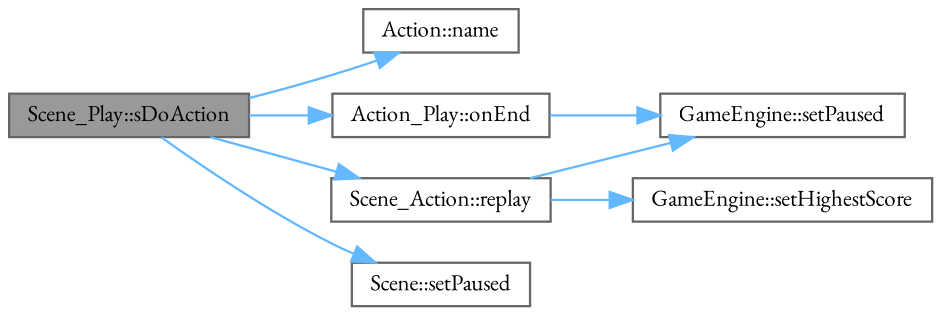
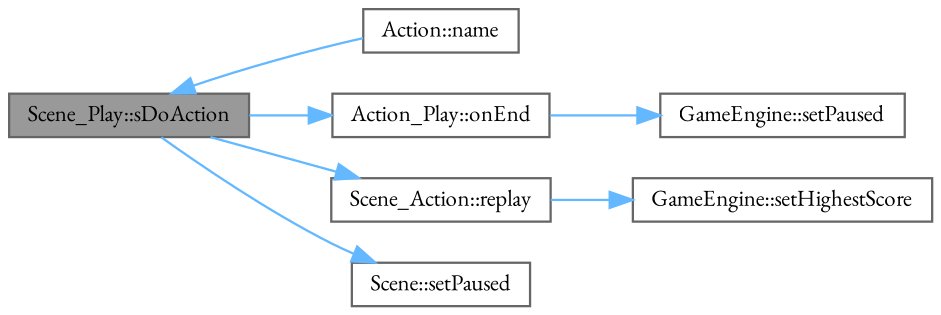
(313, 81) -> (278, 60)
(600, 161) -> none
